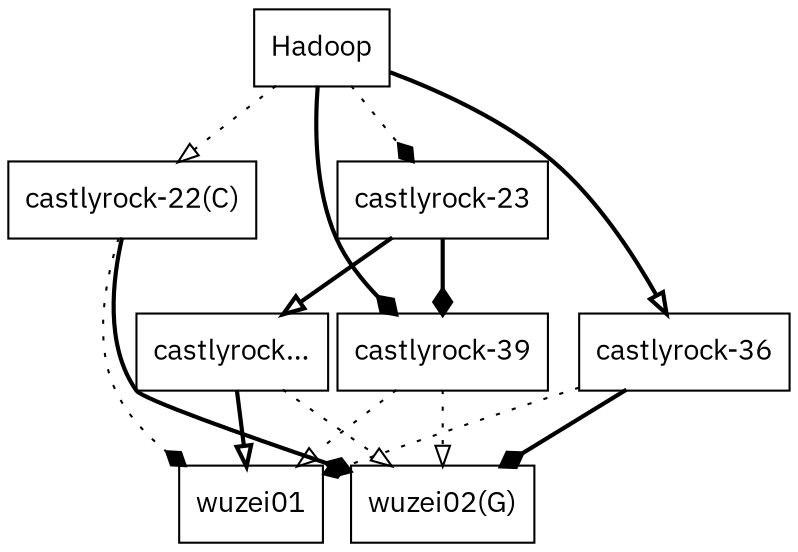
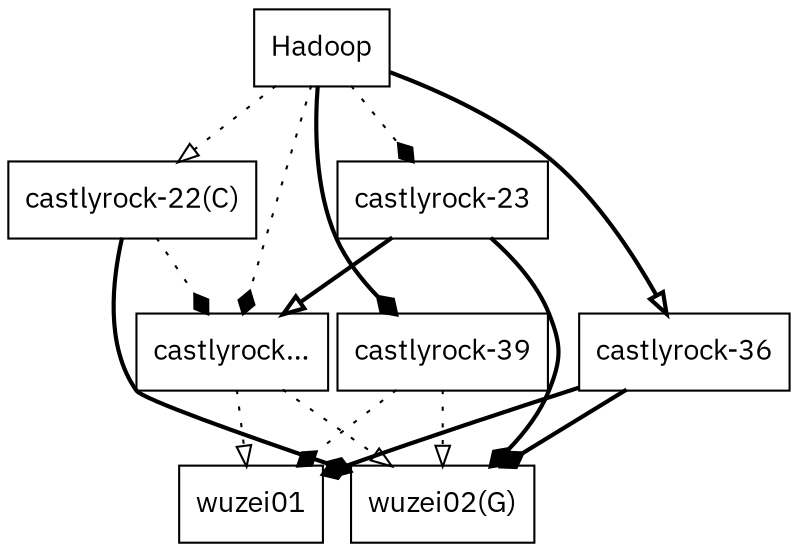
none -> (281, 188)
(443, 264) -> (557, 339)
(105, 354) -> (175, 266)
(240, 418) -> (240, 418)
(357, 421) -> (357, 421)
(462, 426) -> (462, 426)
